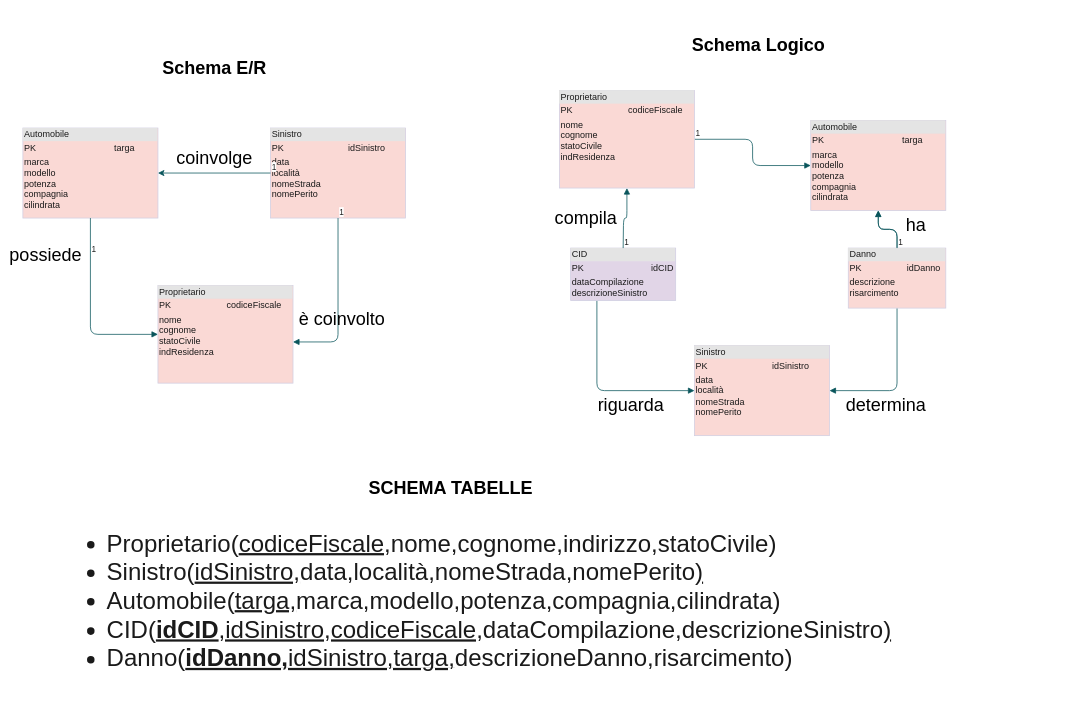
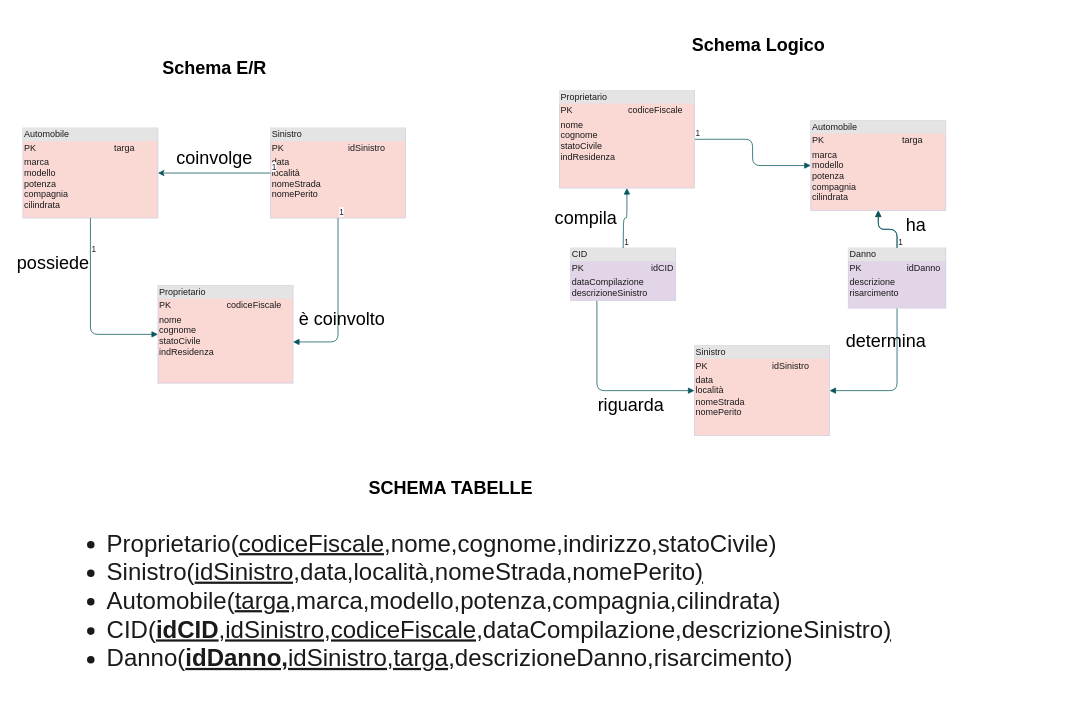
(45, 255) -> (53, 263)
(897, 278) -> (897, 278)
(885, 405) -> (885, 342)
